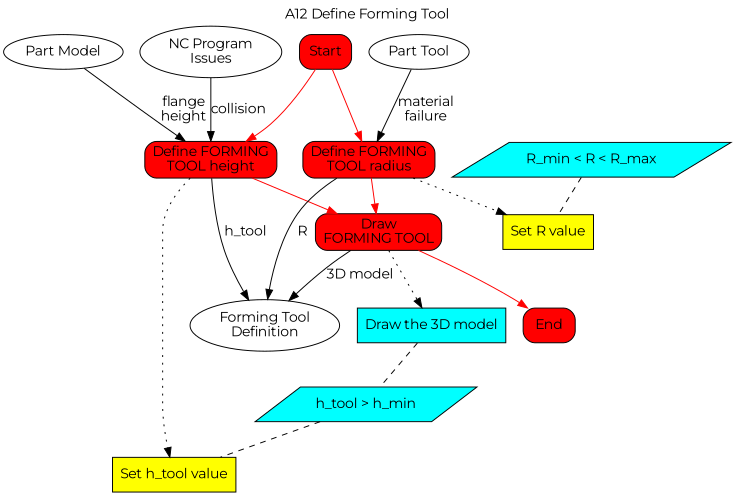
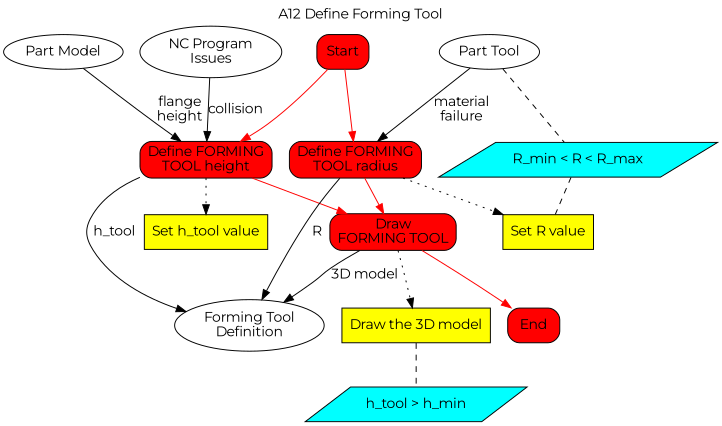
none -> (534, 106)
(432, 325) -> (416, 325)
(270, 439) -> none
